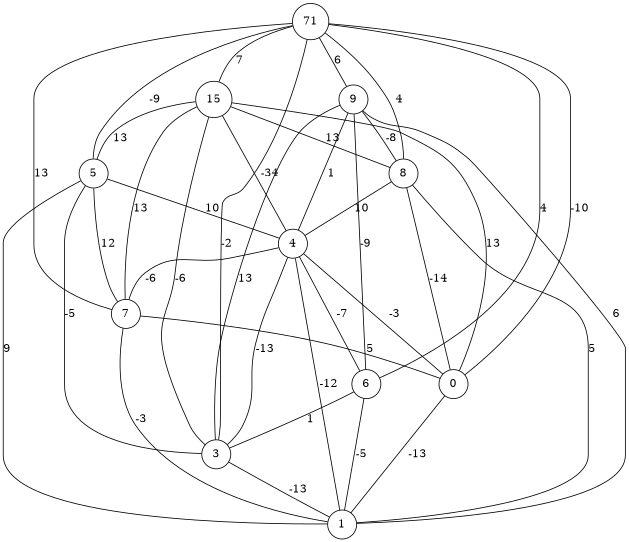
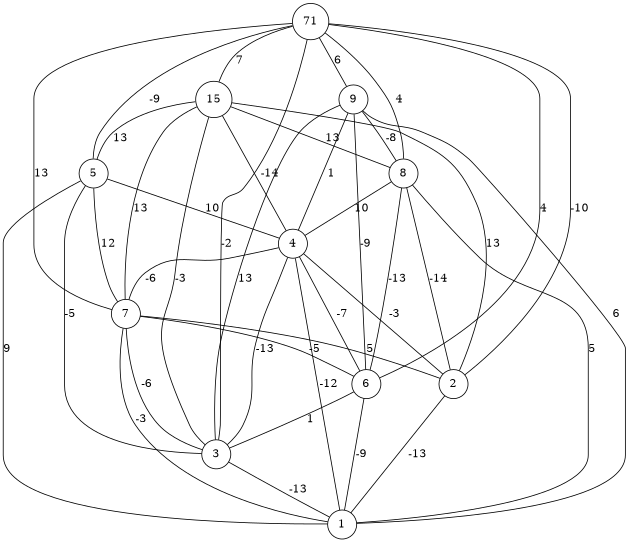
(270, 173) -> (270, 173)
(181, 279) -> (181, 279)
none -> (388, 279)
none -> (250, 336)
(454, 384) -> (454, 384)
none -> (144, 403)
(362, 454) -> (362, 454)
